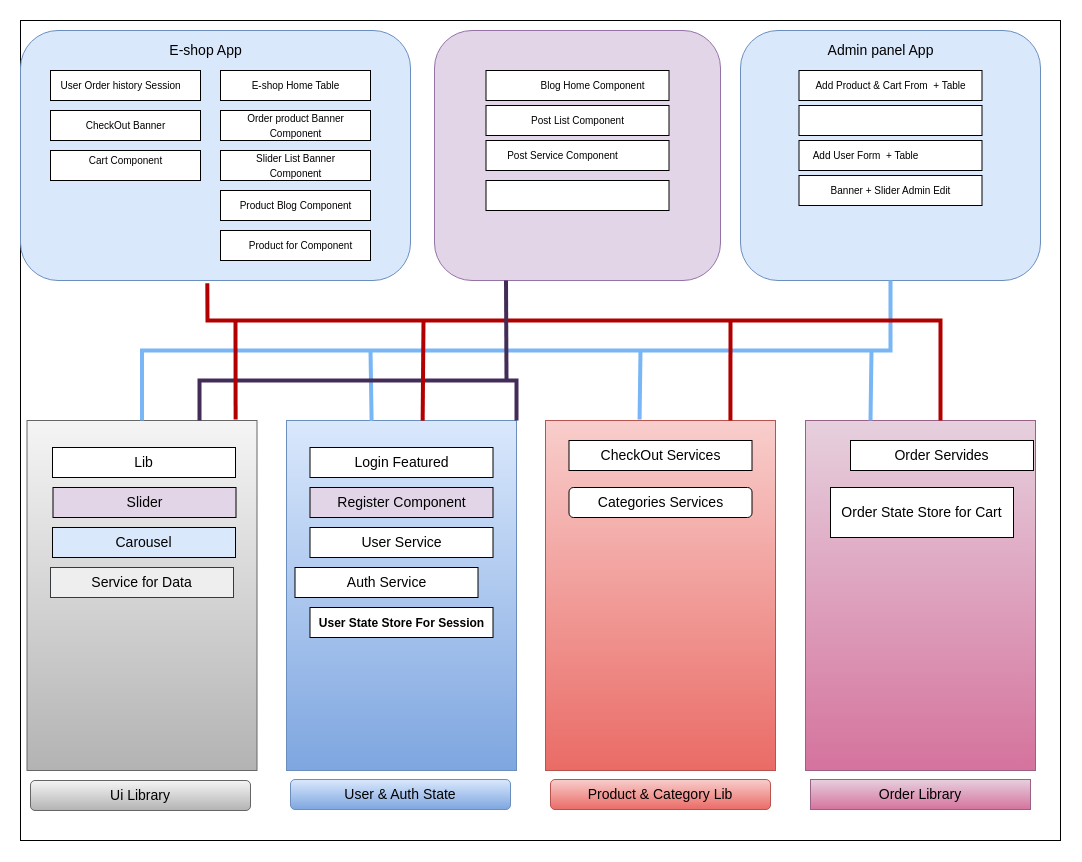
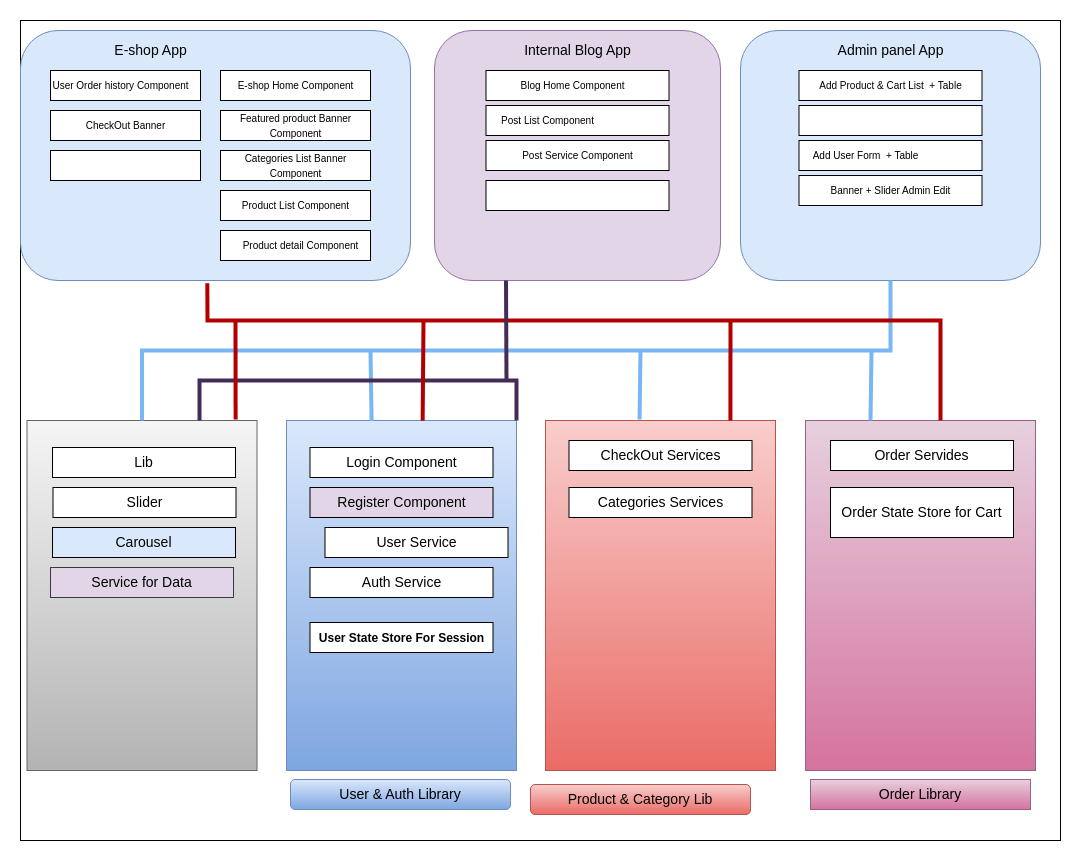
(206, 51) -> (151, 51)
none -> (578, 51)
(881, 51) -> (891, 51)
(121, 86) -> (121, 86)
(296, 86) -> (296, 86)
(593, 86) -> (573, 86)
(891, 86) -> (891, 86)
(578, 121) -> (548, 121)
(296, 126) -> (296, 126)
(563, 156) -> (578, 156)
(126, 161) -> none
(296, 166) -> (296, 166)
(296, 206) -> (296, 206)
(301, 246) -> (301, 246)
(942, 456) -> (922, 456)
(402, 463) -> (402, 463)
(145, 503) -> (145, 503)
(661, 503) -> (661, 503)
(402, 543) -> (417, 543)
(142, 583) -> (142, 583)
(387, 583) -> (402, 583)
(402, 623) -> (402, 638)
(401, 795) -> (401, 795)
(661, 795) -> (641, 800)
(141, 796) -> none
